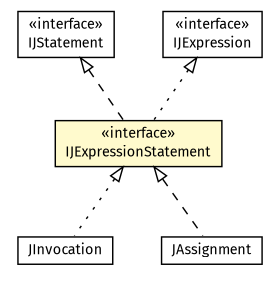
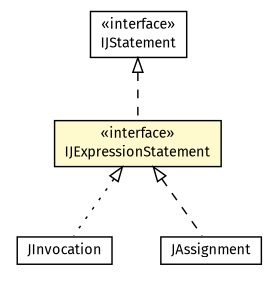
(212, 34) -> none
